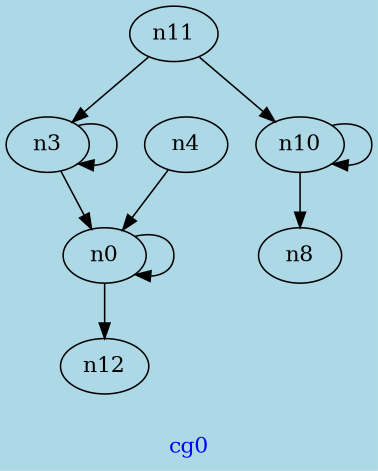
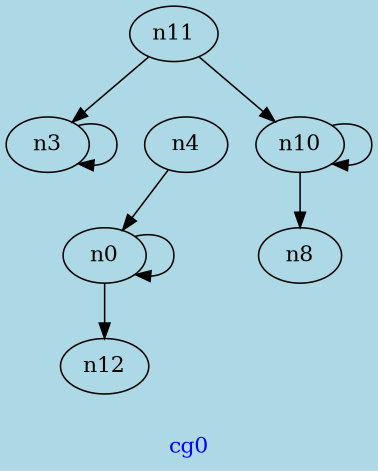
(73, 193) -> none
